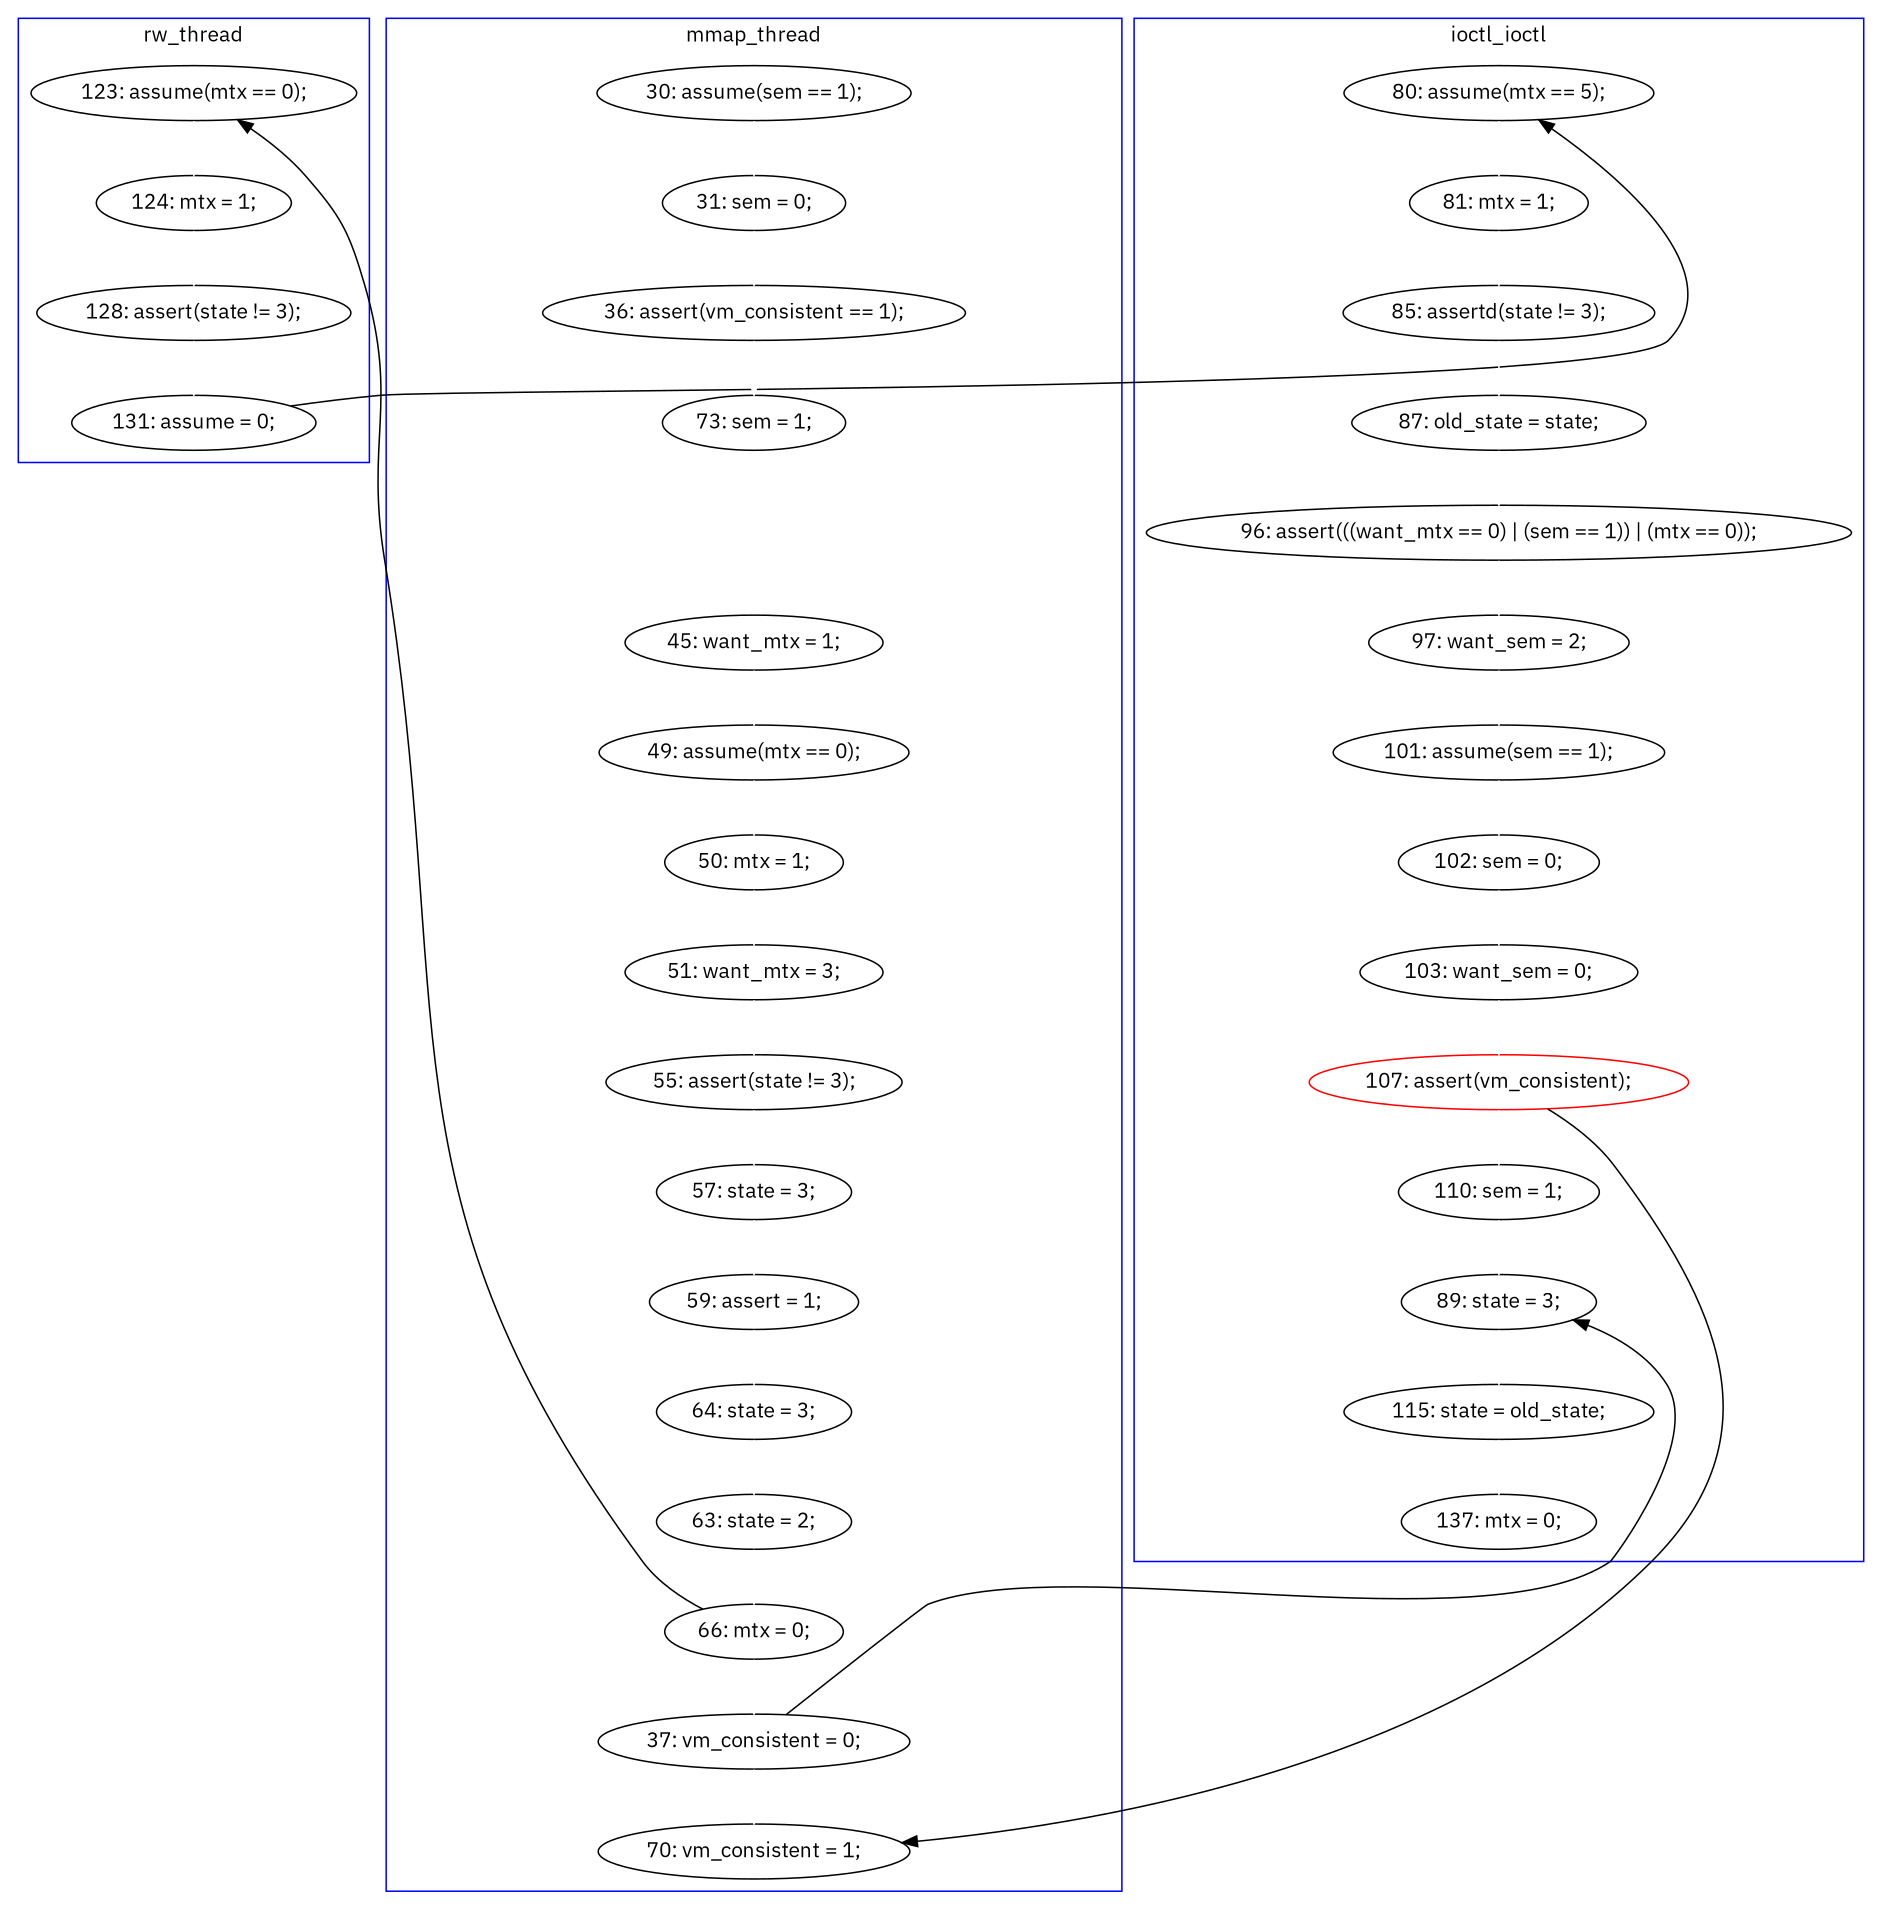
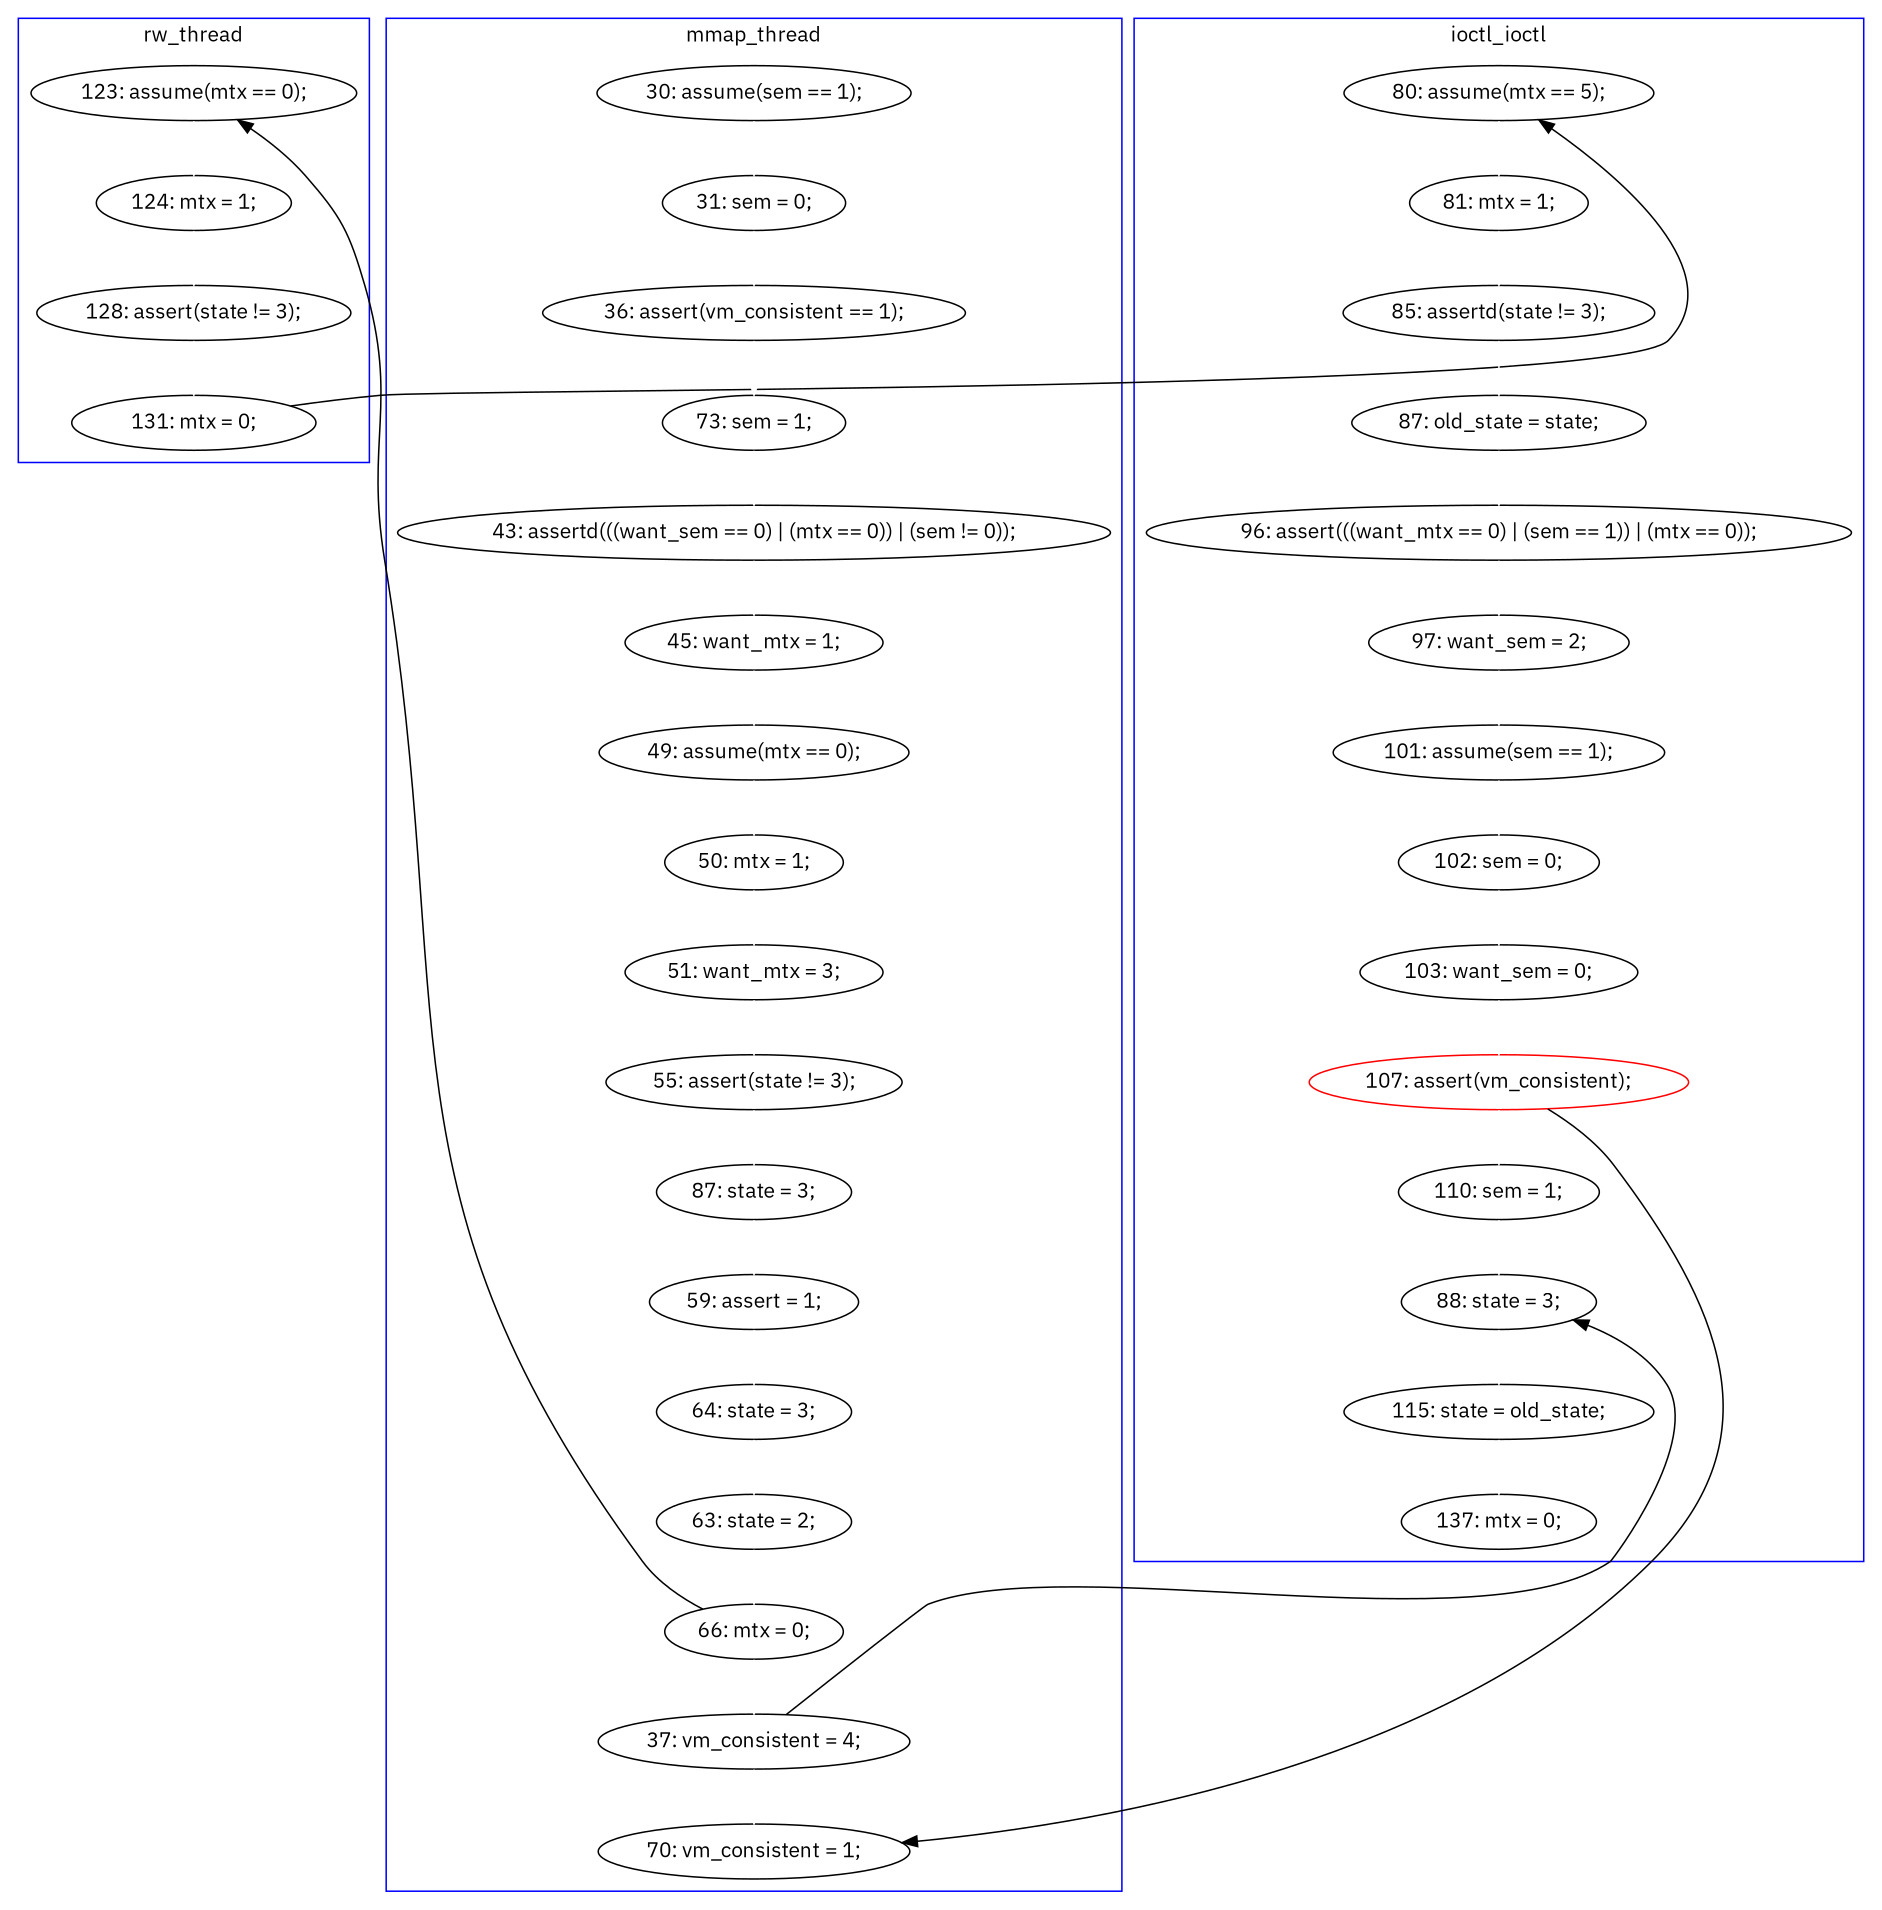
(194, 423) -> (194, 423)
none -> (754, 533)
(754, 1192) -> (754, 1192)
(1499, 1302) -> (1499, 1302)
(754, 1742) -> (754, 1742)
